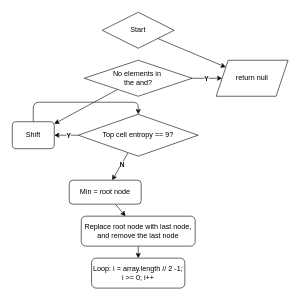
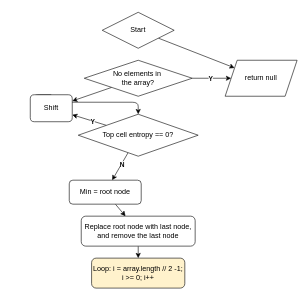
(138, 78) -> (138, 78)
(252, 78) -> (261, 78)
(33, 135) -> (51, 108)
(138, 135) -> (138, 135)
(138, 273) -> (138, 273)
